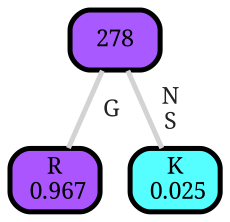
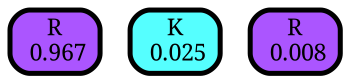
(115, 40) -> none
none -> (295, 42)
